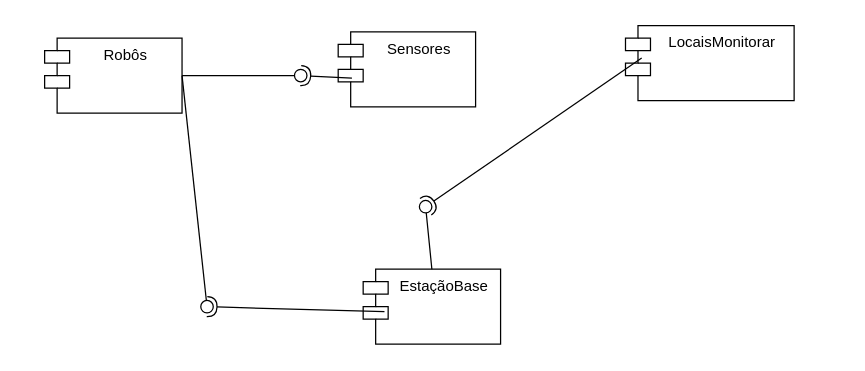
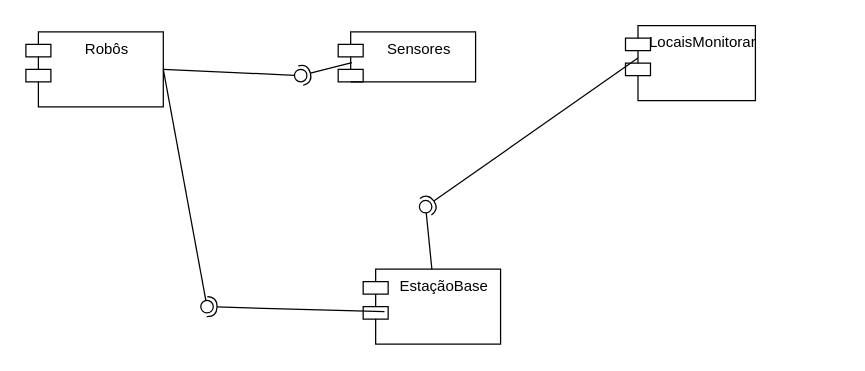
(710, 63) -> (691, 63)
(407, 69) -> (407, 57)
(113, 76) -> (94, 69)
